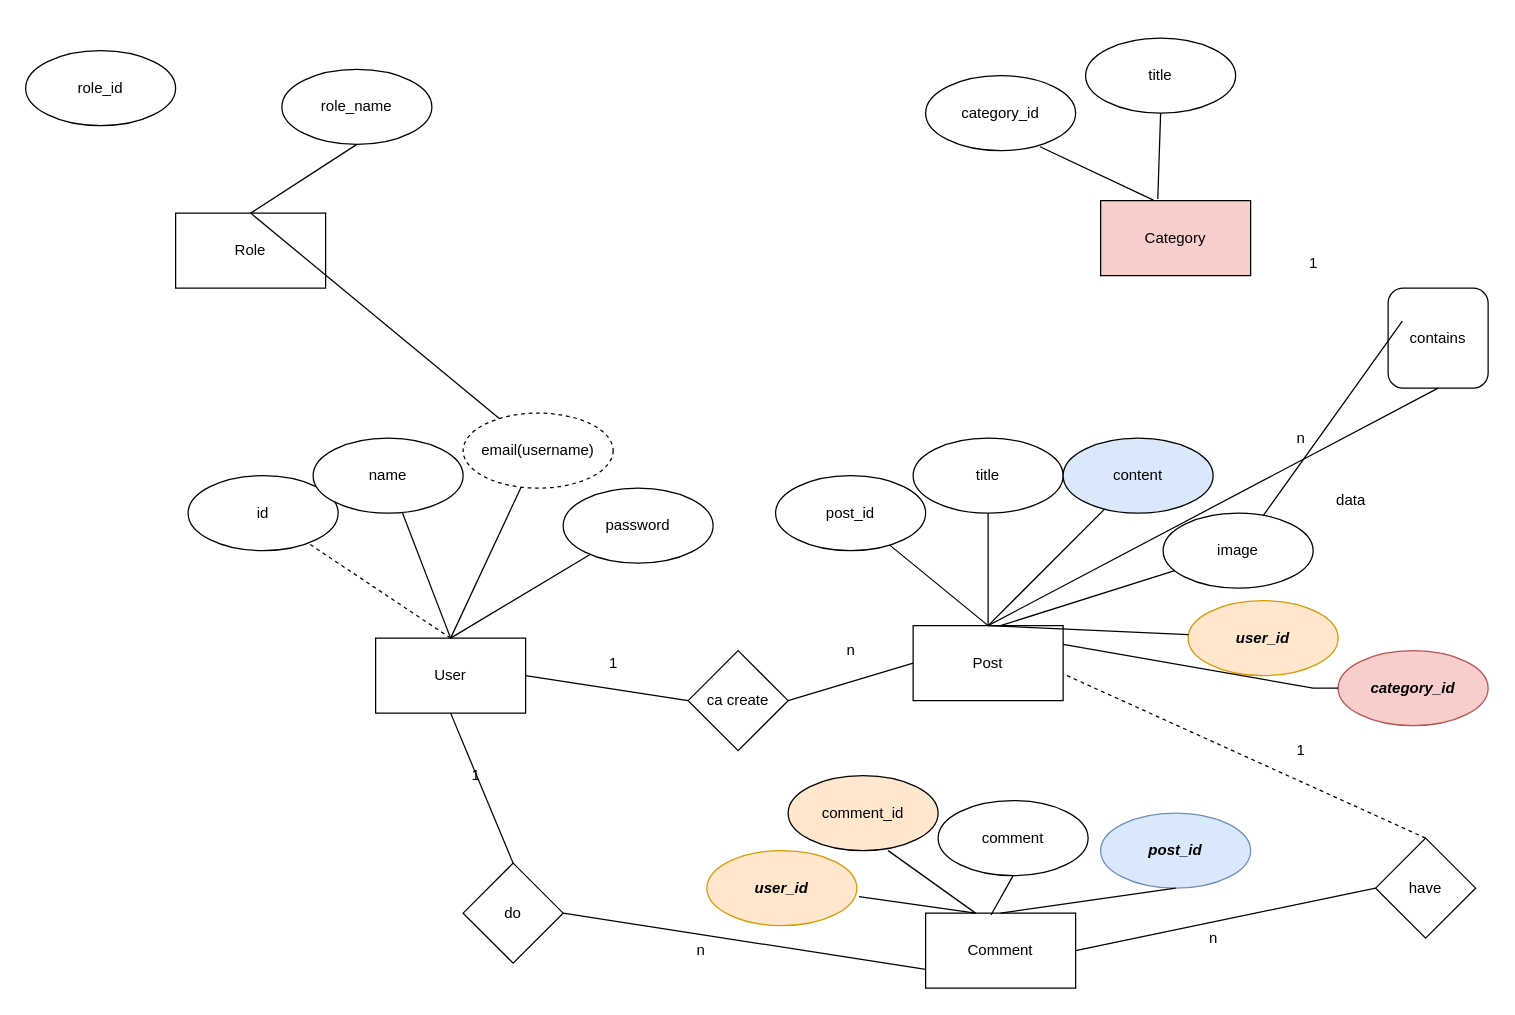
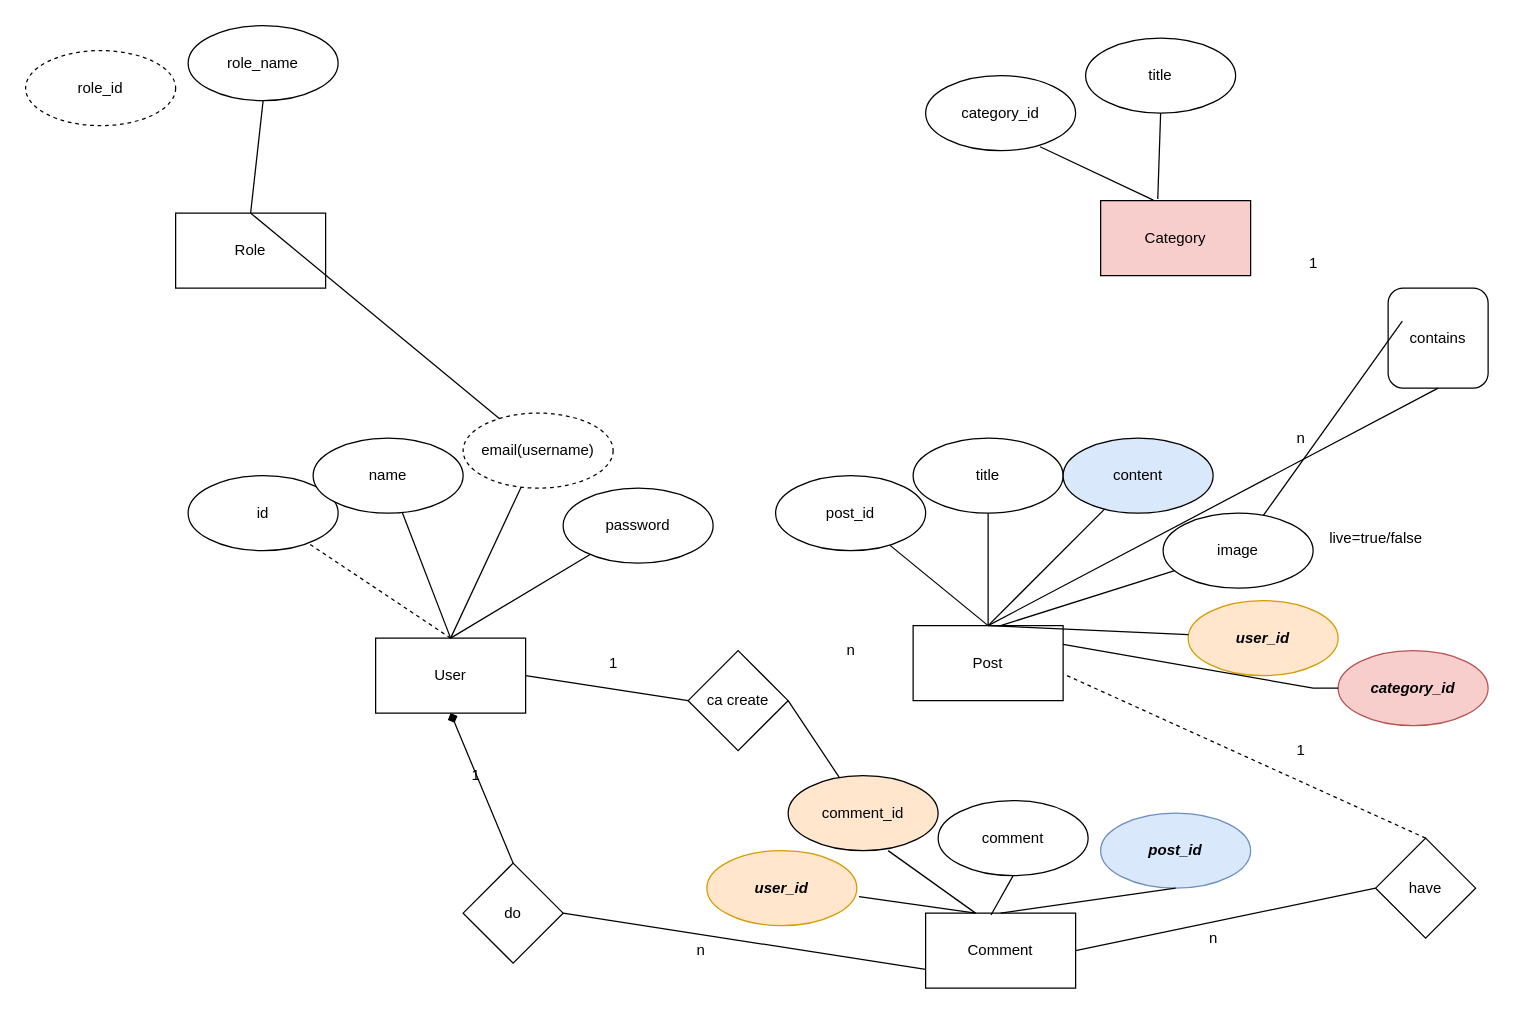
(101, 88) -> (101, 88)
(357, 107) -> (263, 63)
(1351, 501) -> none
none -> (1376, 538)
(851, 682) -> (814, 739)
(453, 718) -> (454, 722)
